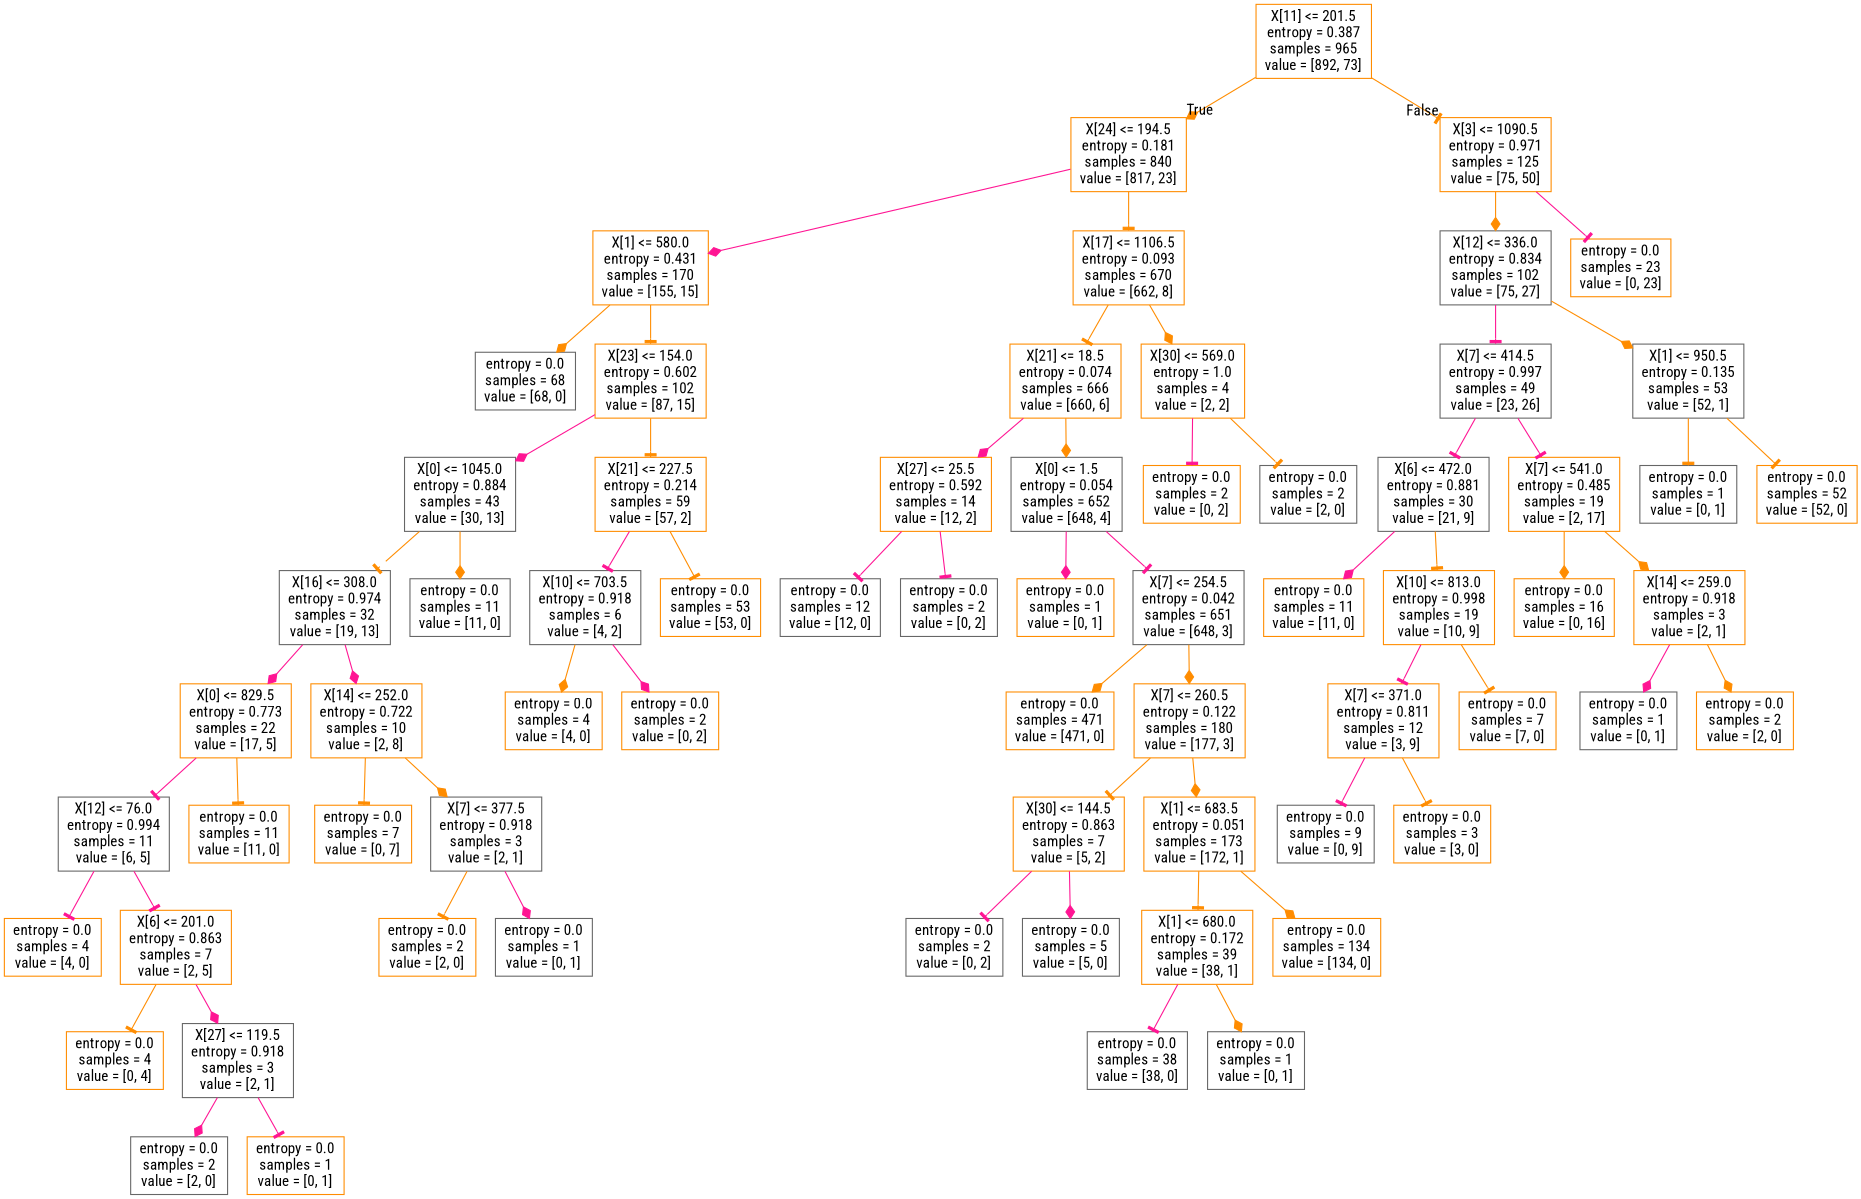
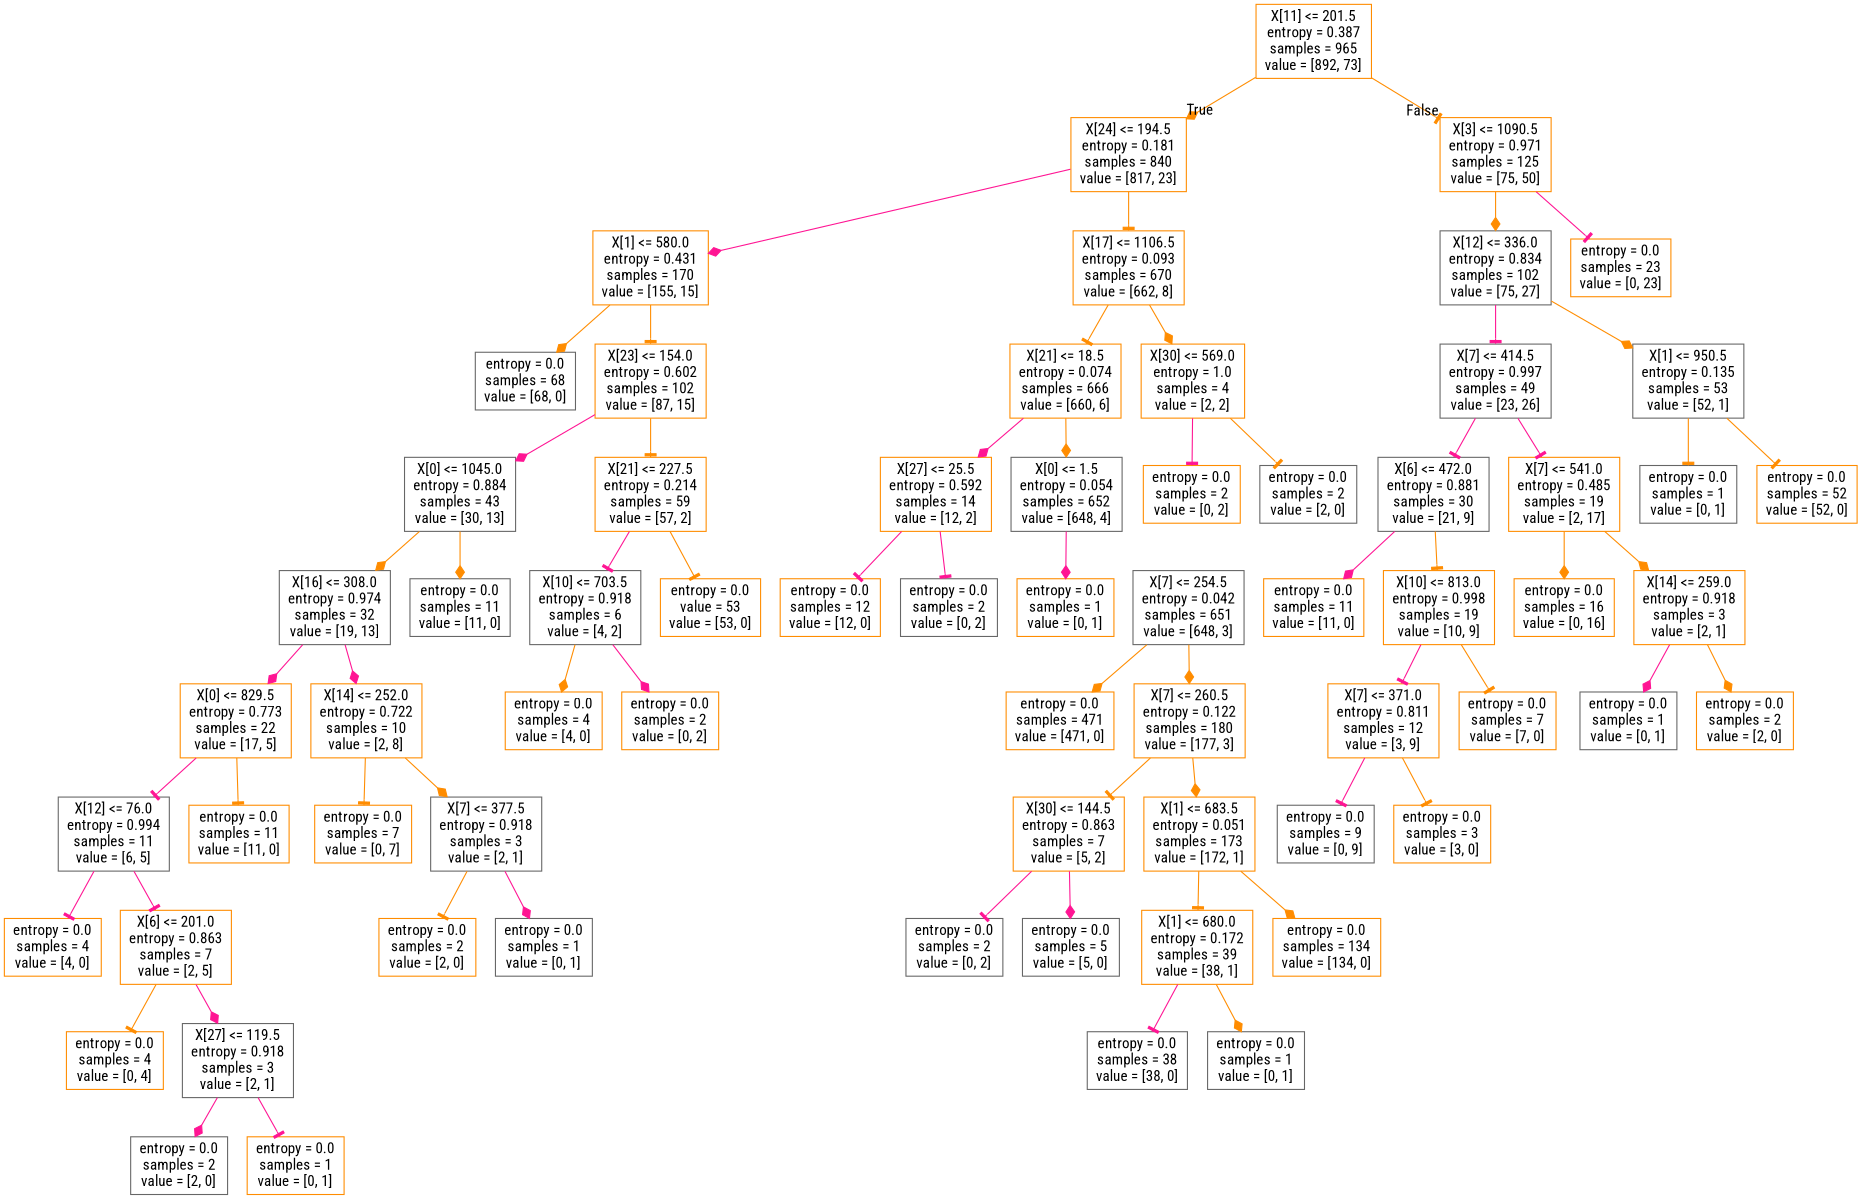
(403, 546) -> (403, 546)
(1125, 549) -> none
(711, 608) -> (711, 608)
(830, 608) -> (830, 608)
